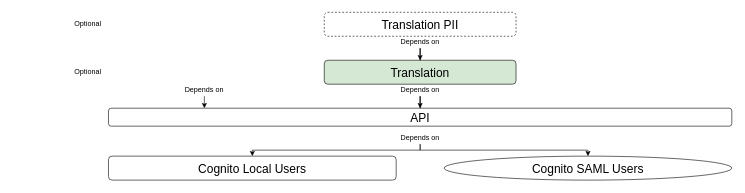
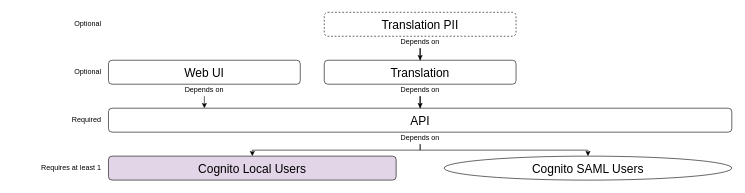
none -> (204, 72)
(420, 72) -> (420, 72)
(420, 117) -> (420, 120)
none -> (84, 120)
none -> (57, 168)
(252, 168) -> (252, 168)
